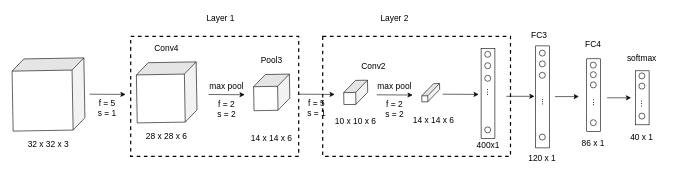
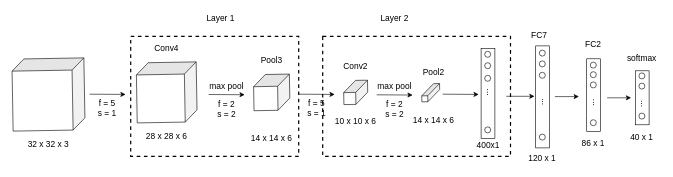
(539, 35) -> (539, 35)
(593, 44) -> (593, 44)
(374, 66) -> (356, 66)
none -> (434, 72)
